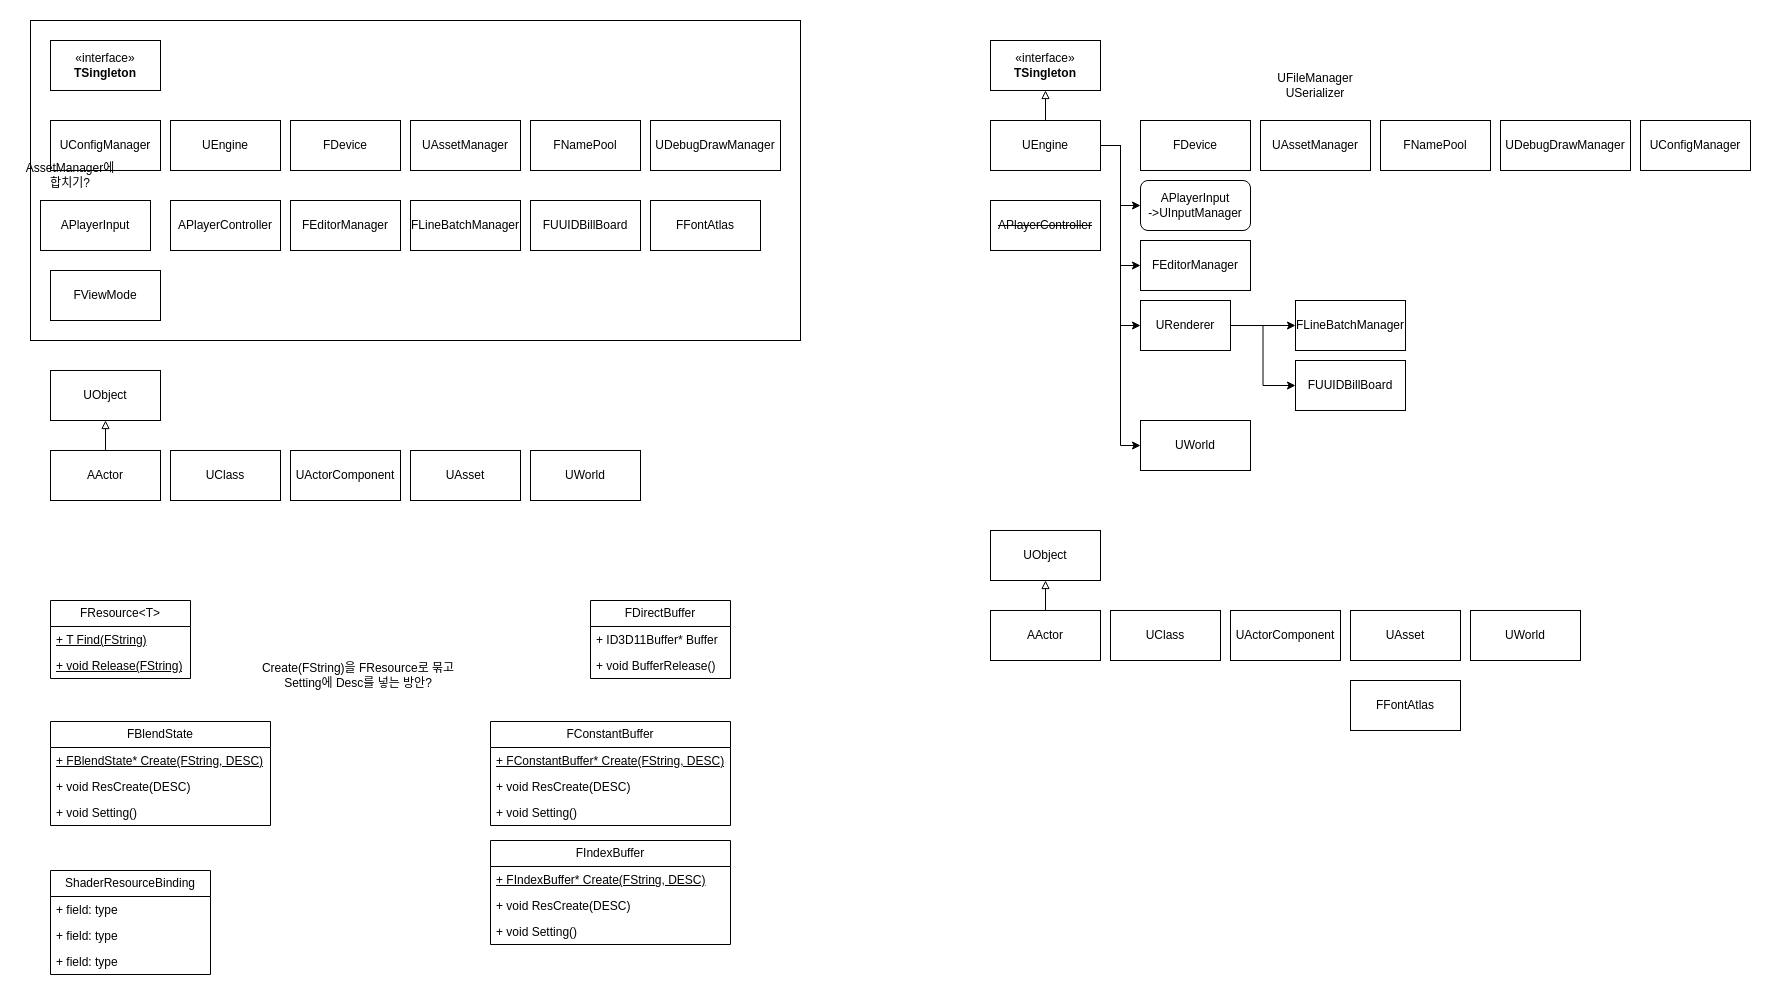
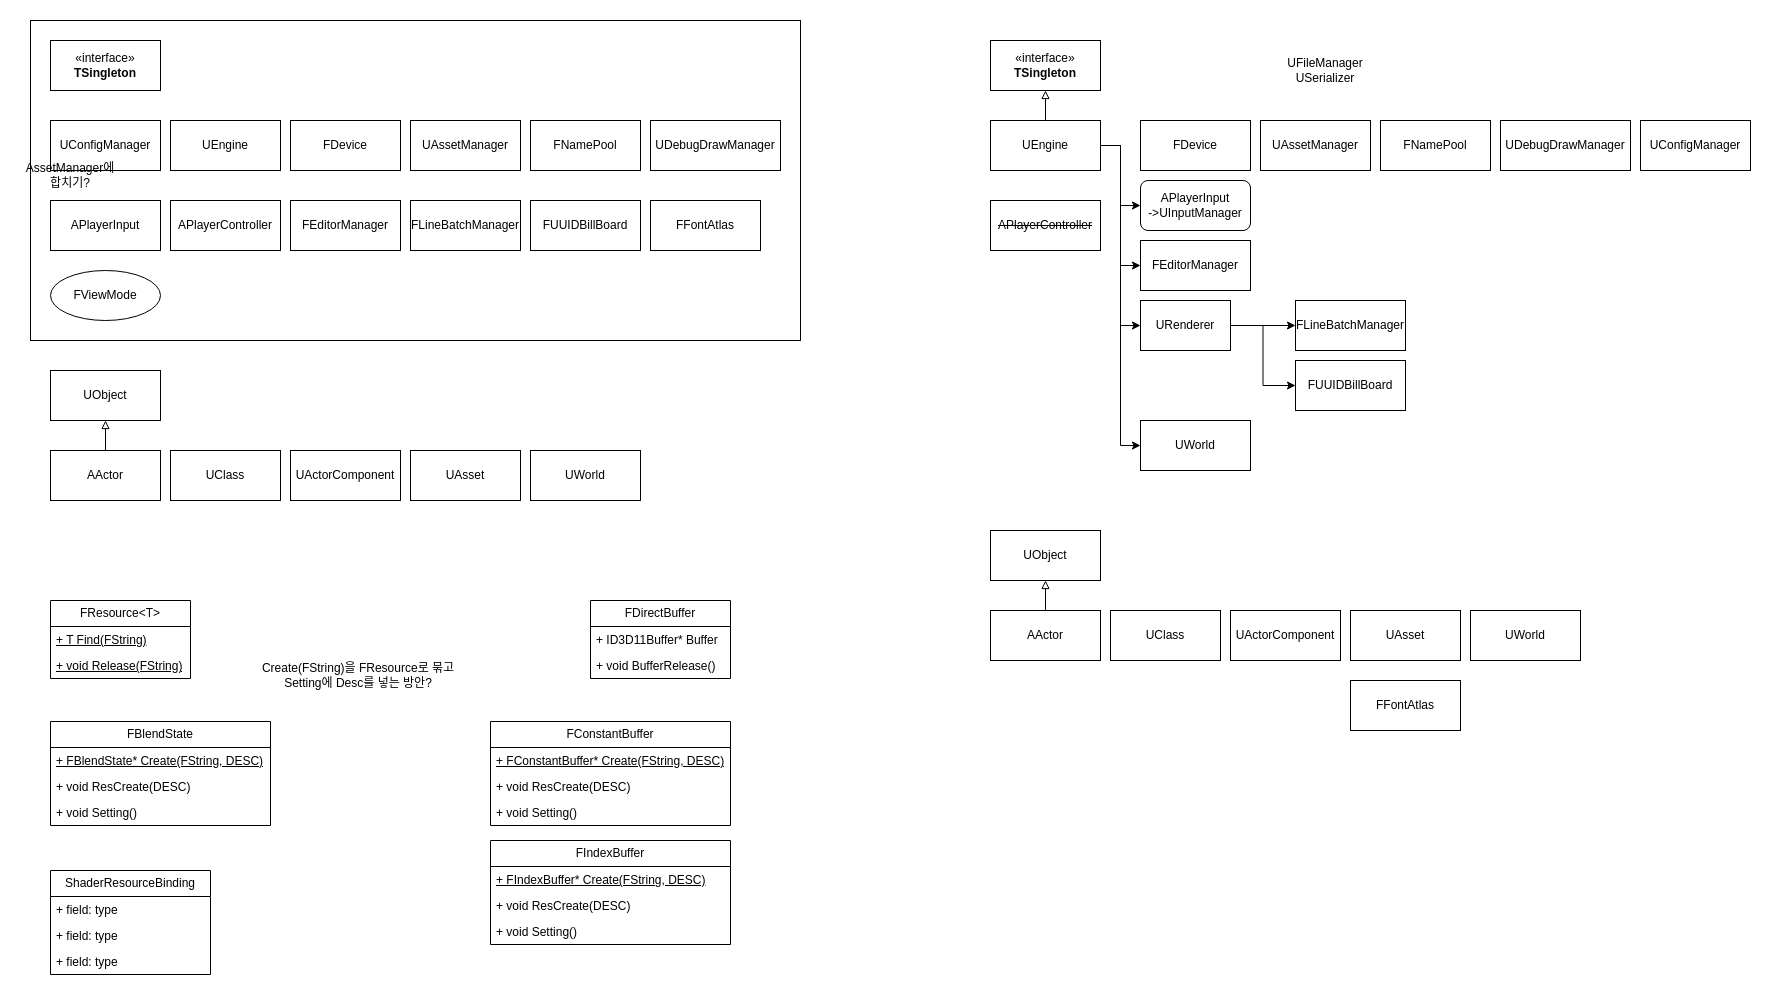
(1316, 86) -> (1326, 71)
(96, 226) -> (106, 226)
(106, 296) -> (106, 296)
